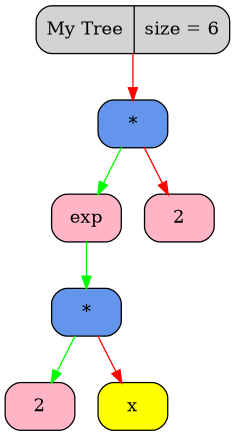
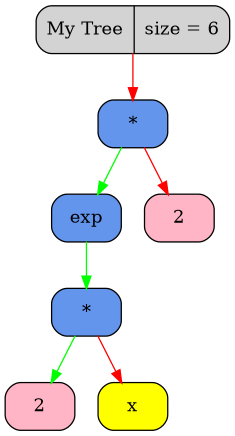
(86, 218) -> (86, 218)
